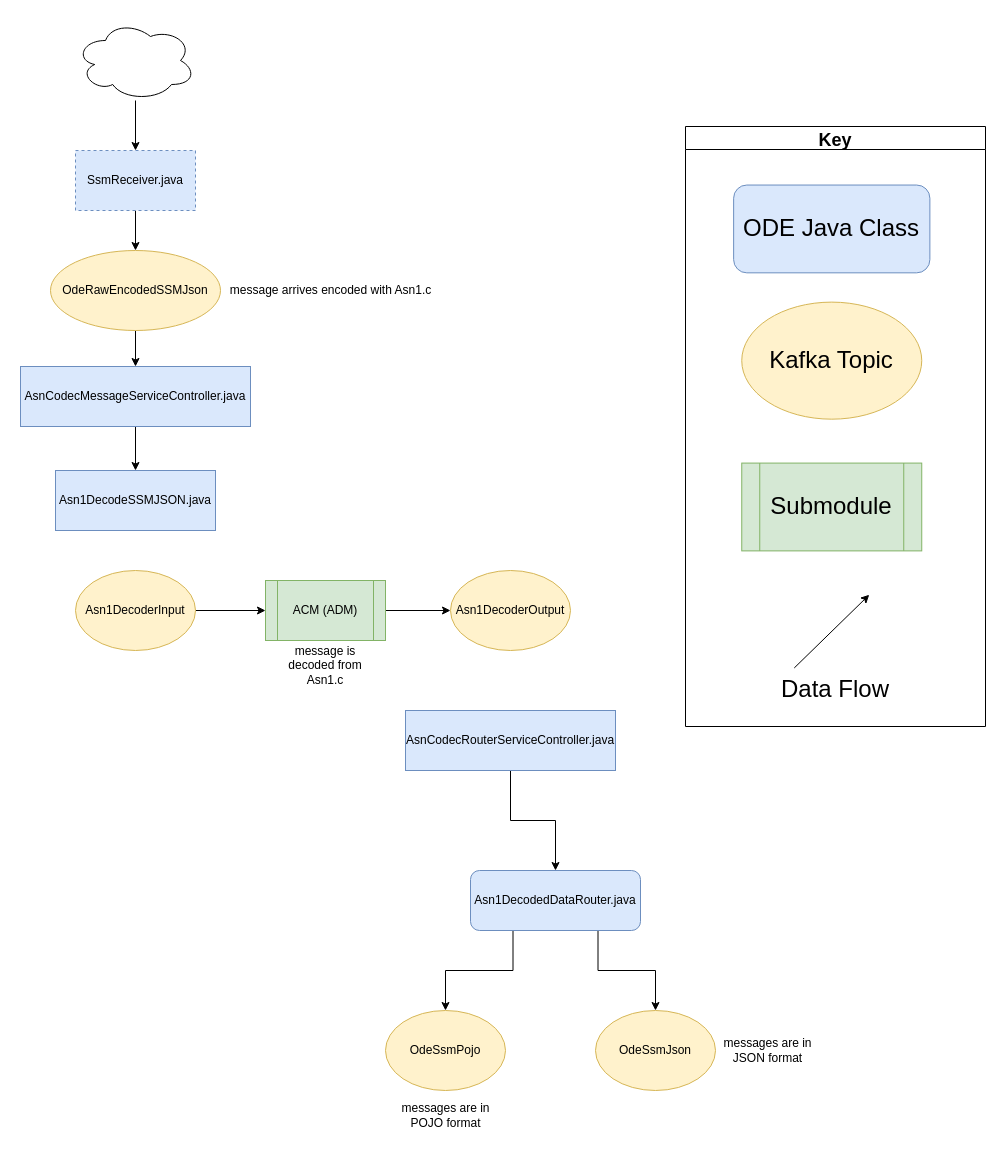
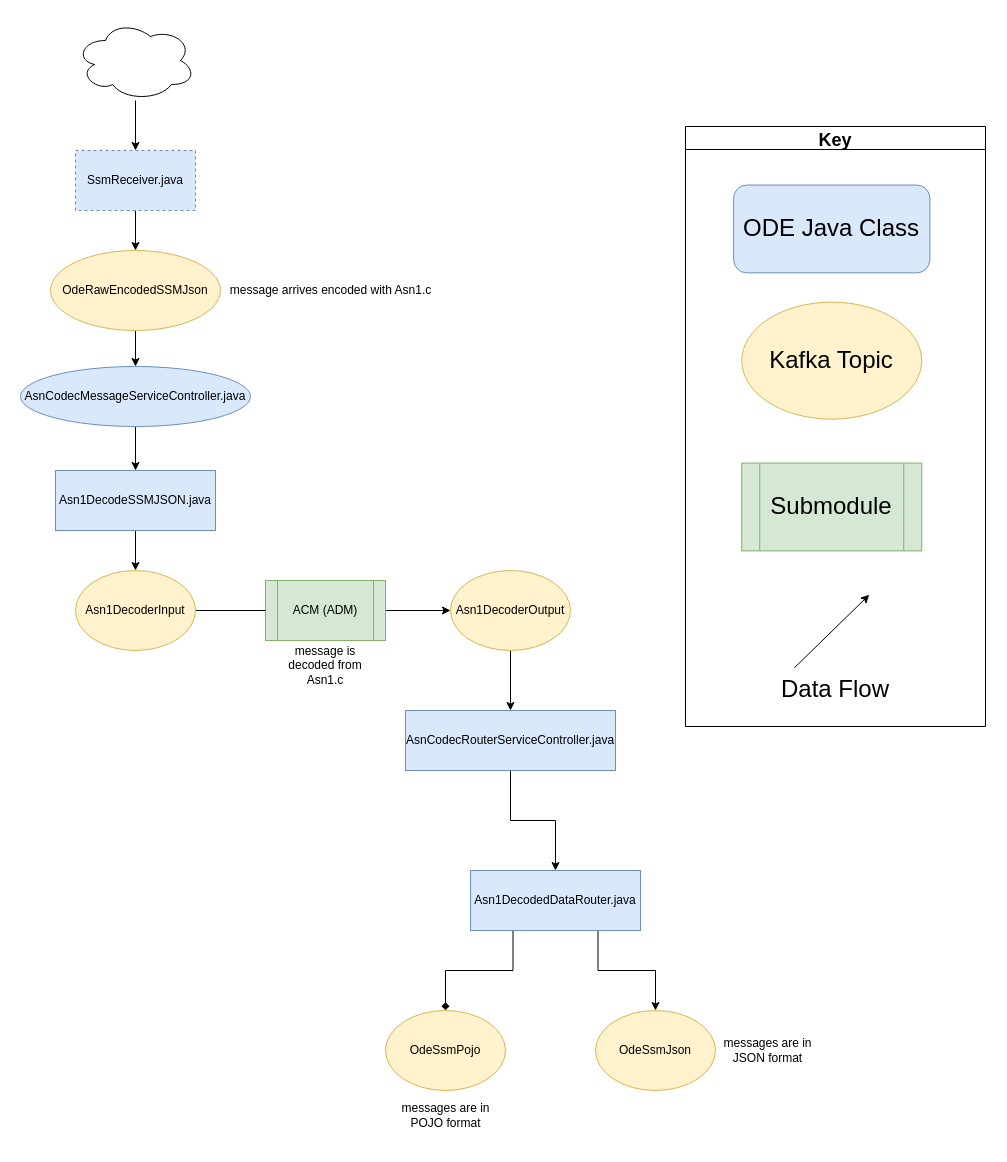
(136, 397) -> (136, 397)
none -> (136, 547)
(257, 611) -> (260, 611)
none -> (511, 677)
(556, 901) -> (556, 901)
(446, 1002) -> (446, 1001)
